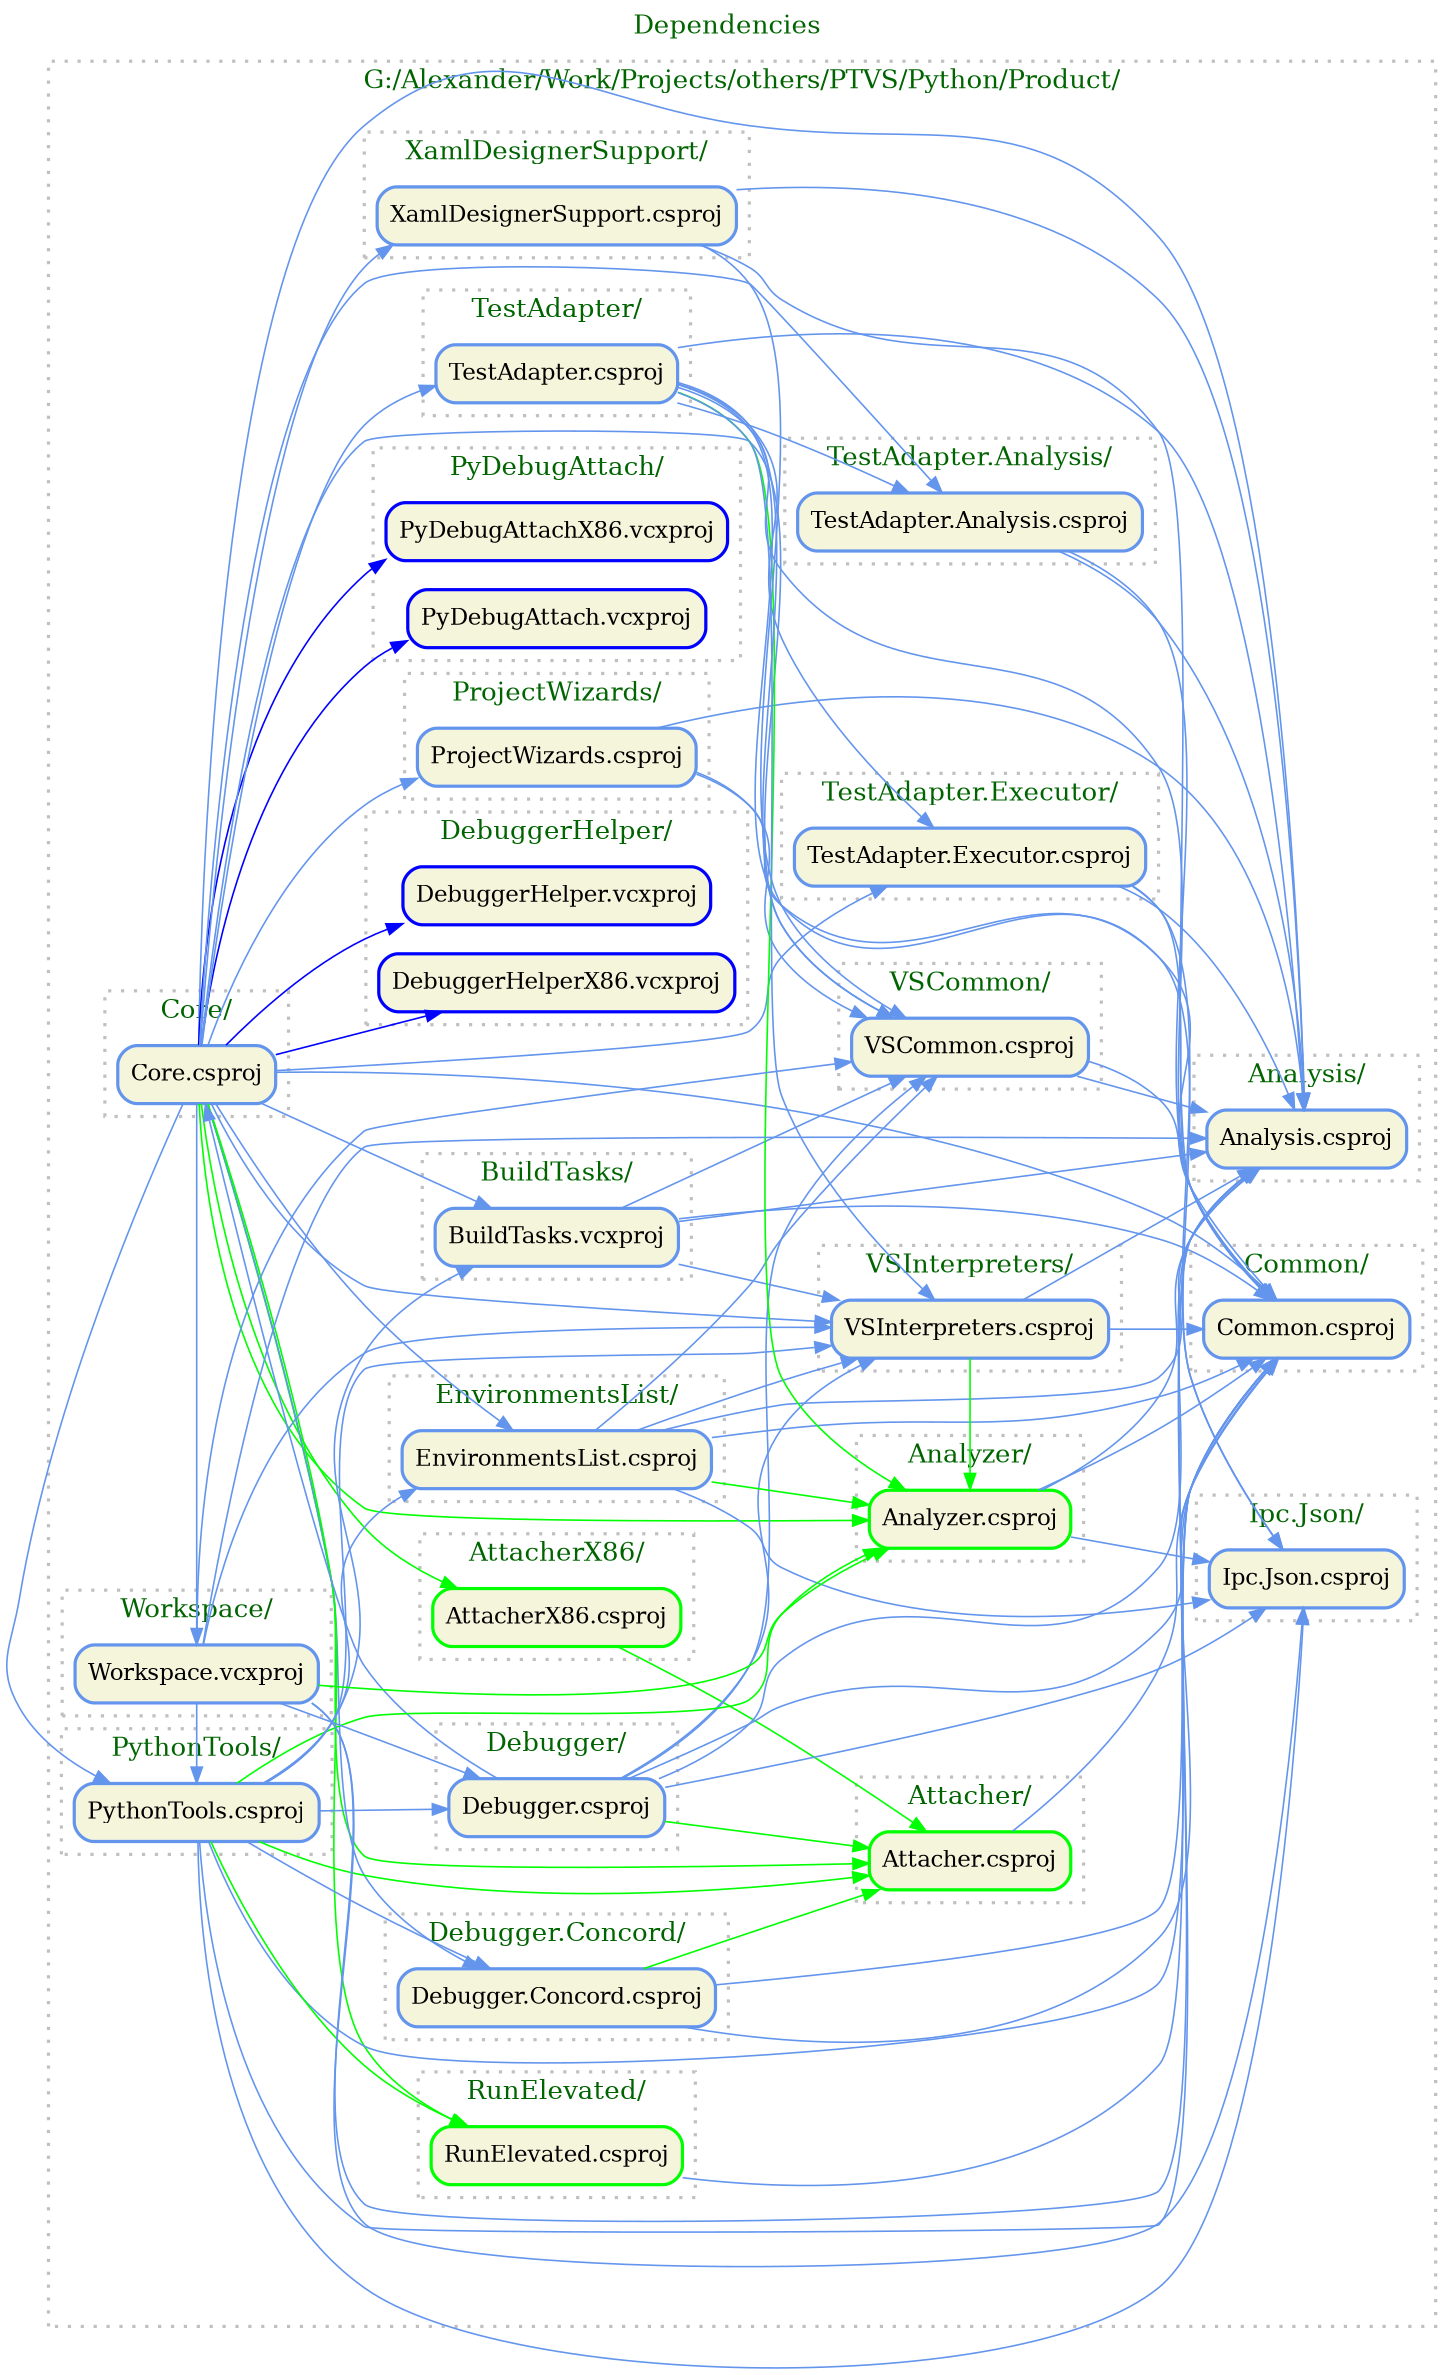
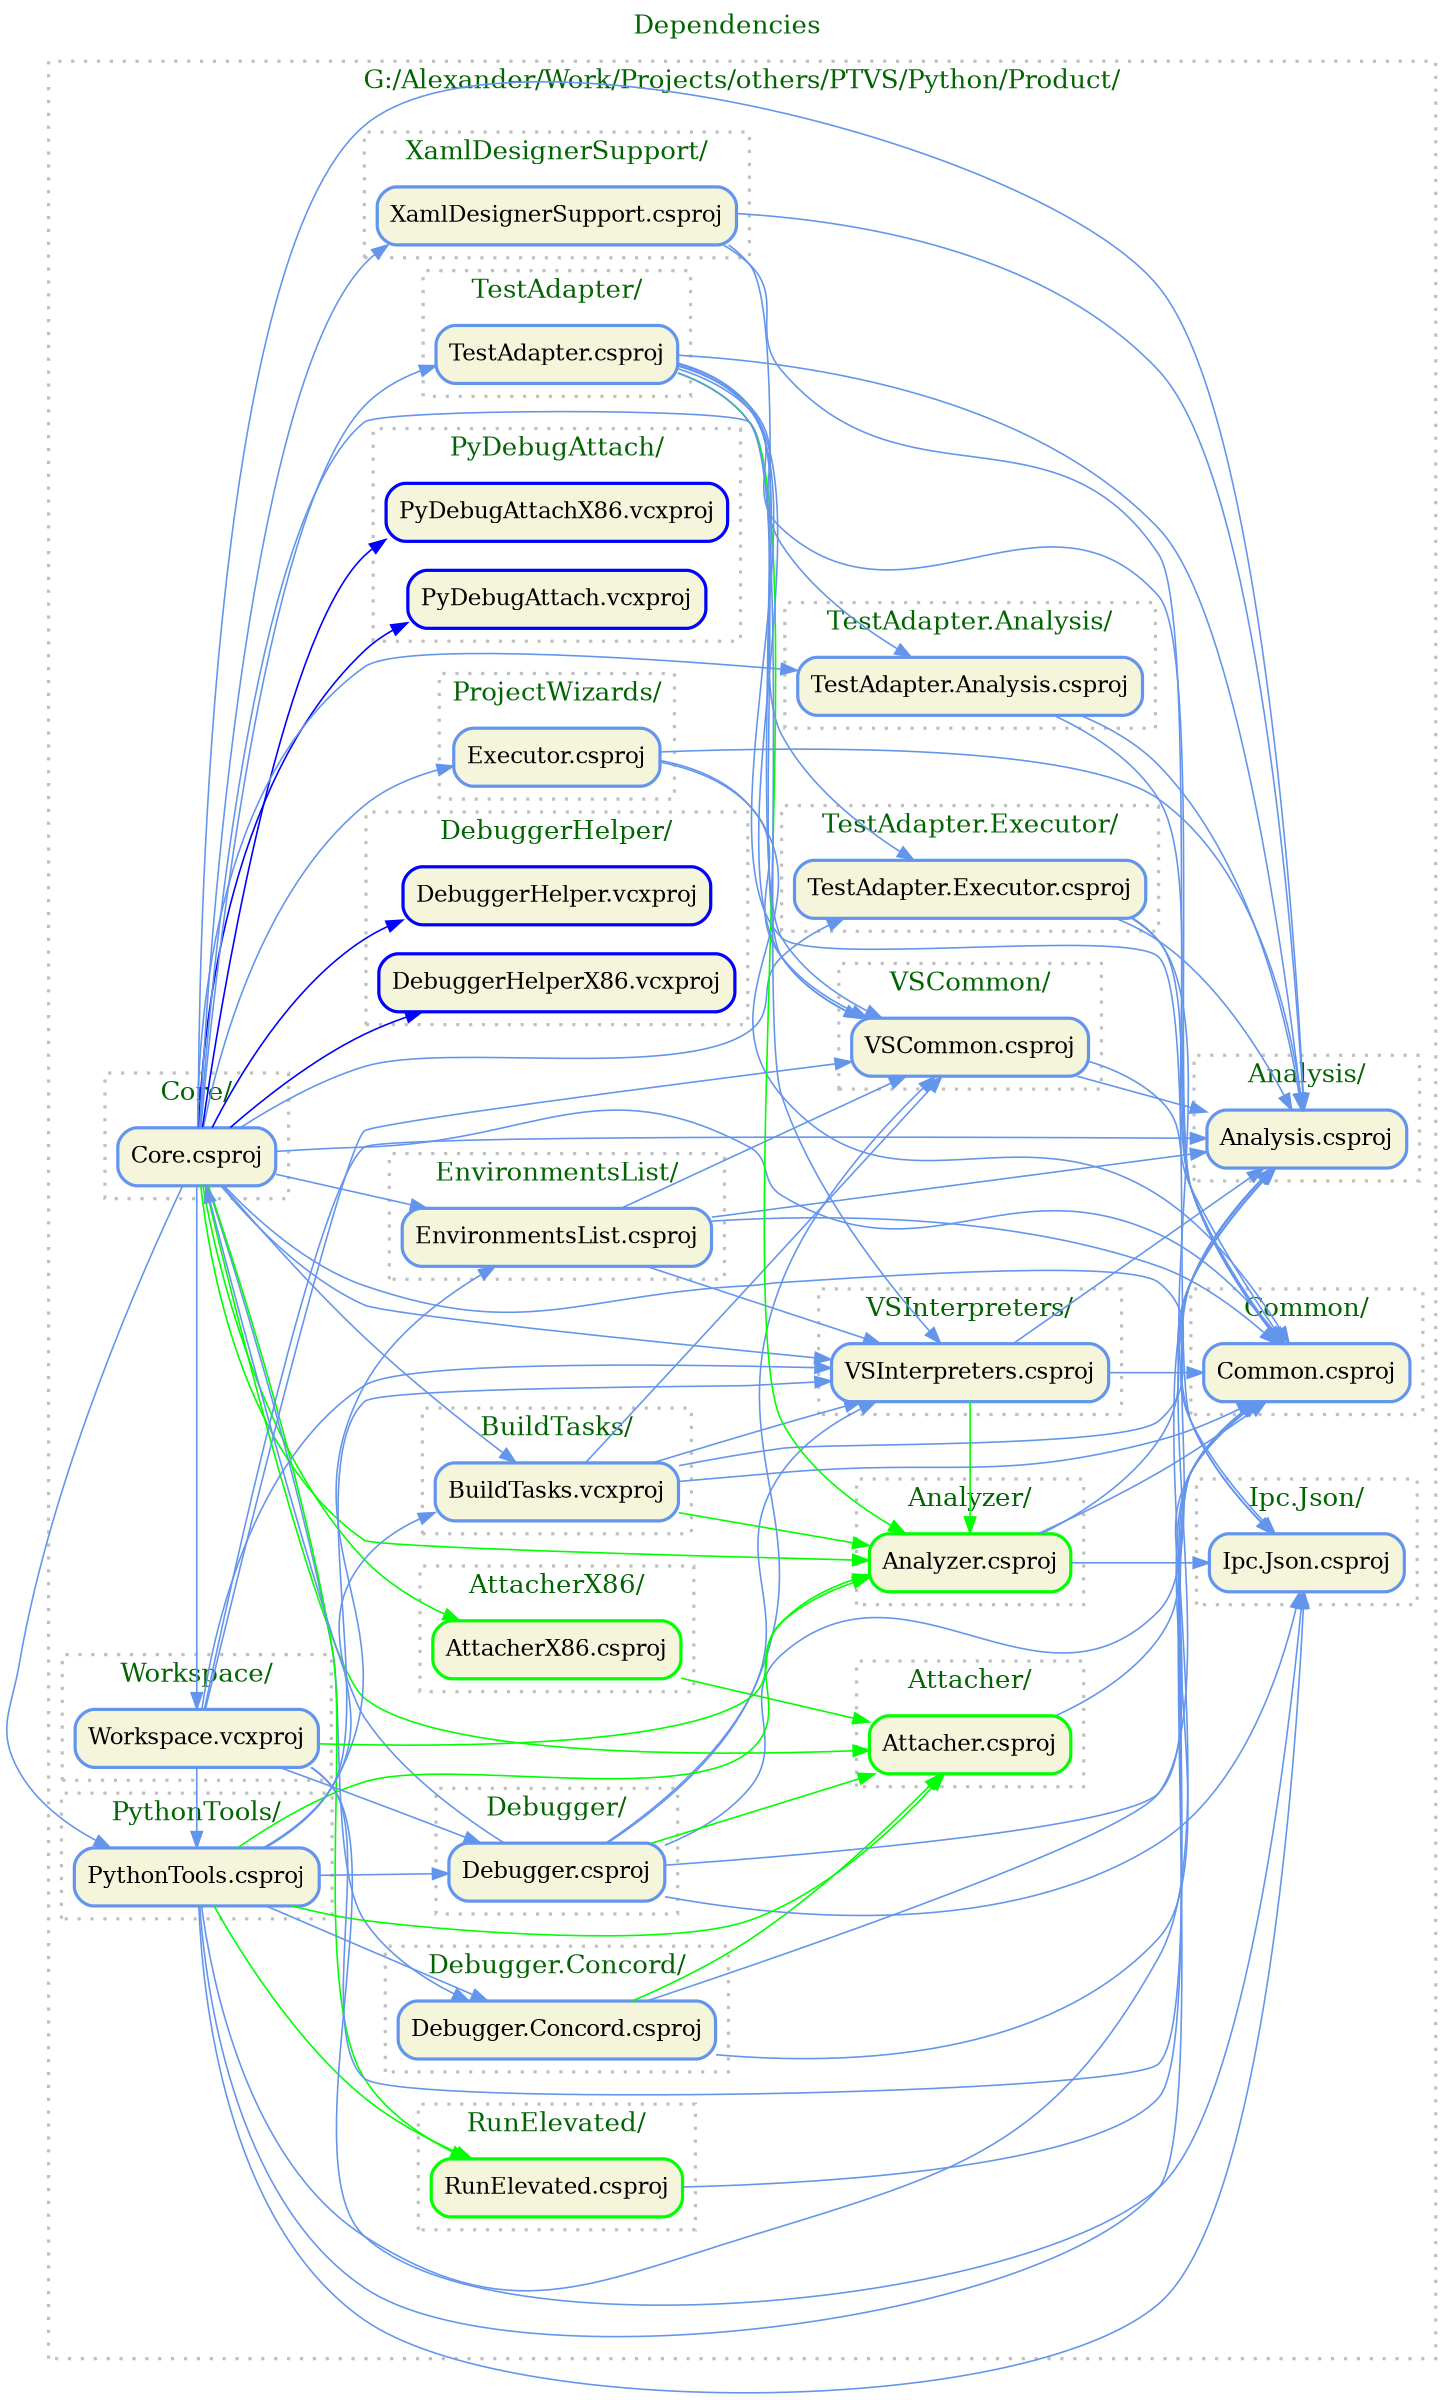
(557, 757) -> (557, 757)
(782, 1492) -> (748, 1525)
(915, 1608) -> (809, 1281)
